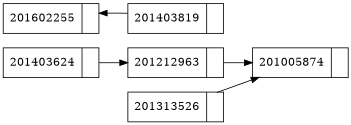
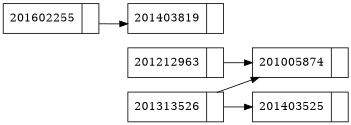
(118, 13) -> (109, 24)
(51, 63) -> none
none -> (300, 107)
